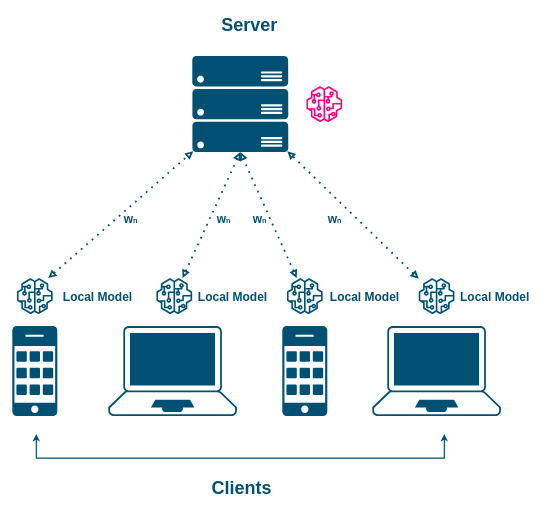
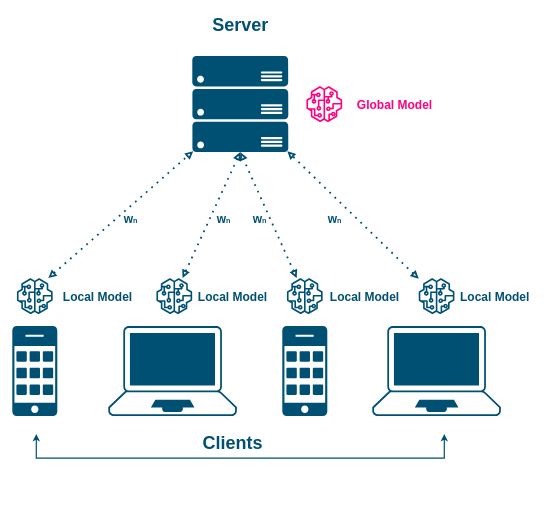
(249, 24) -> (240, 24)
none -> (395, 104)
(242, 488) -> (233, 443)
